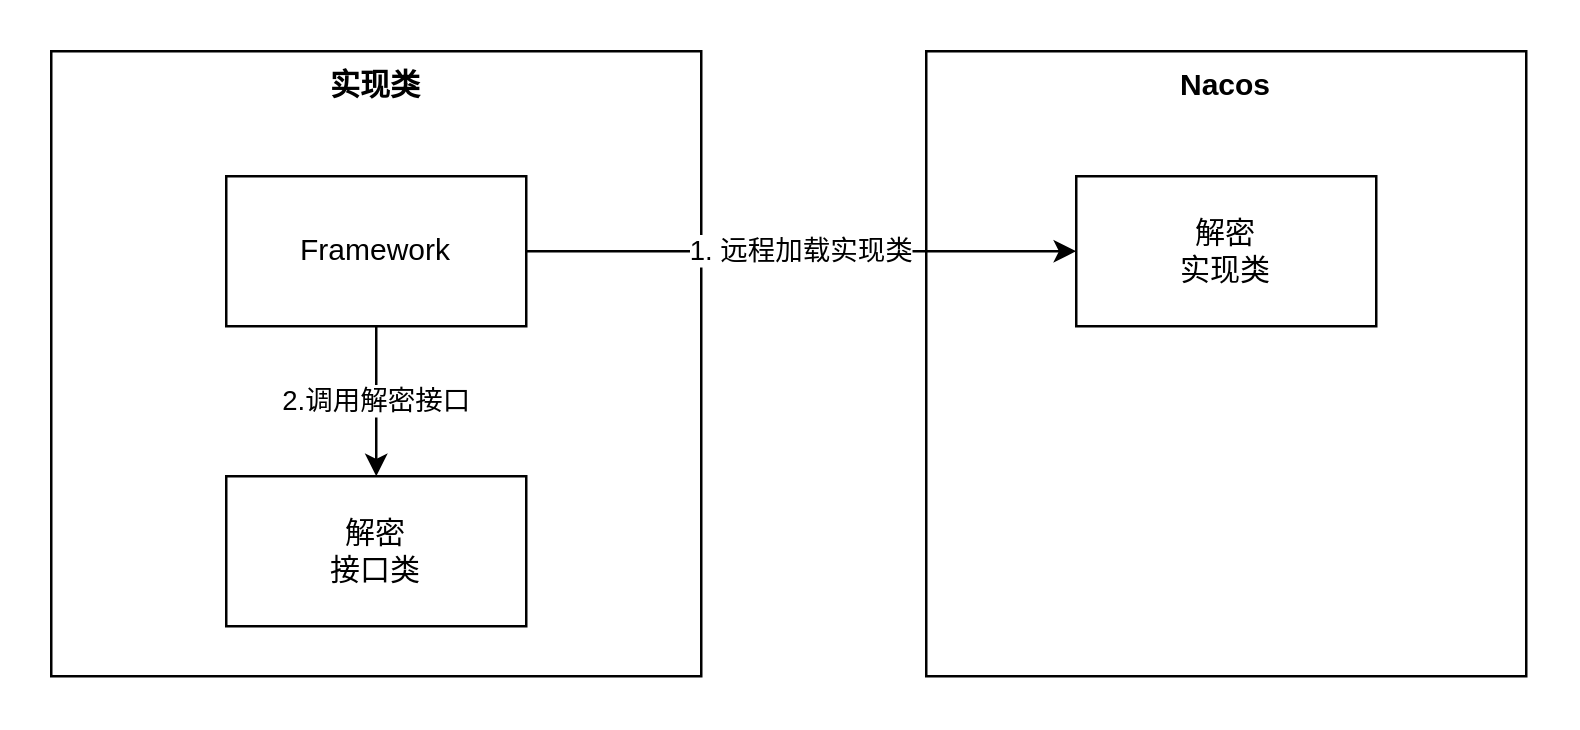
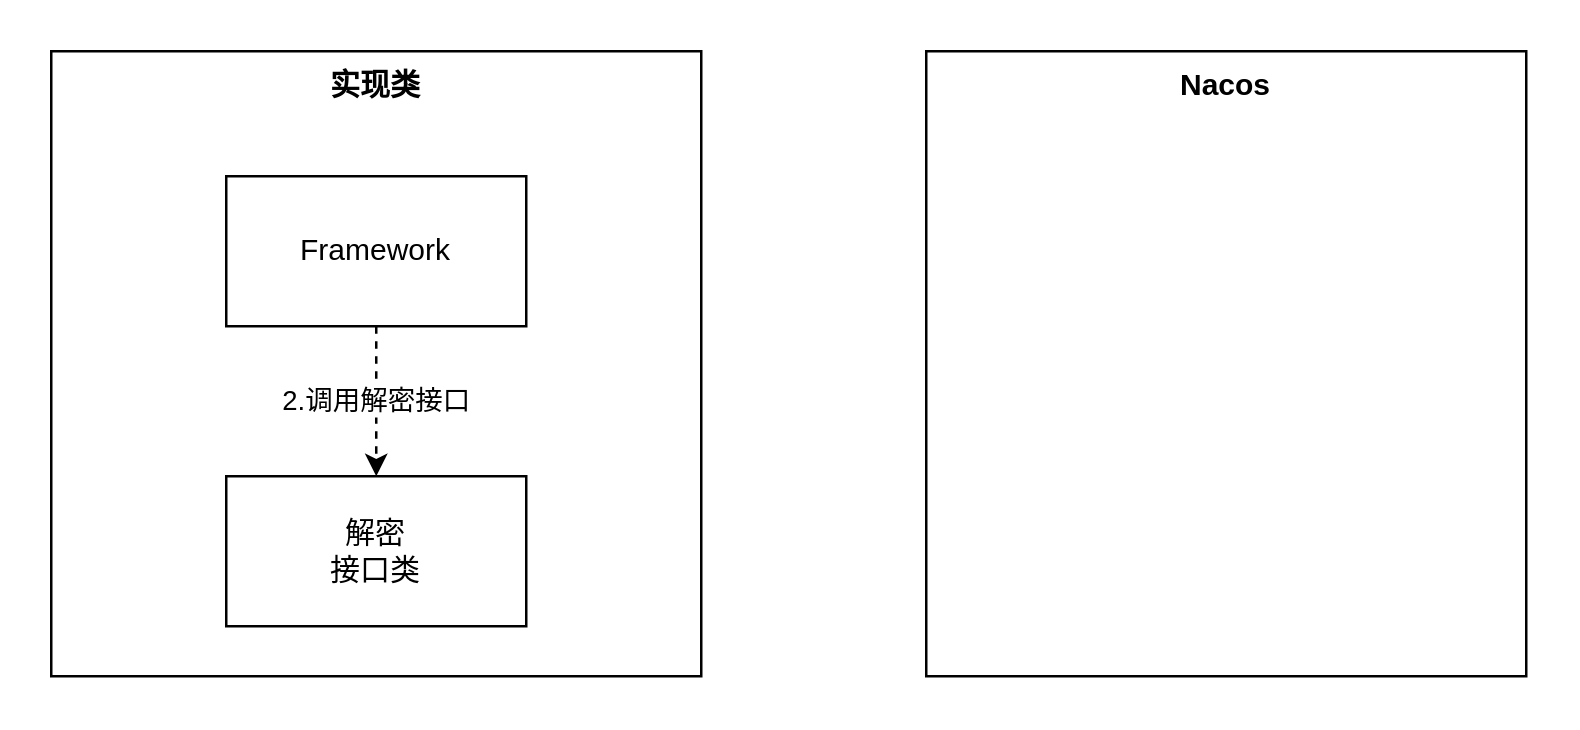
(891, 251) -> none
(1226, 251) -> none
(376, 357) -> (376, 357)
